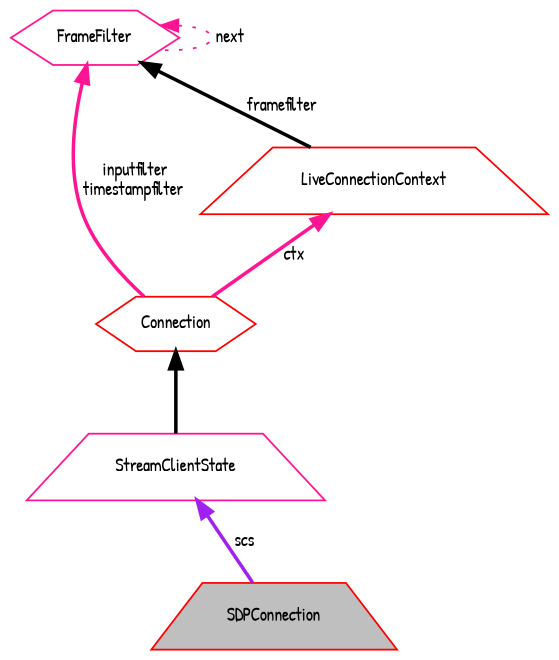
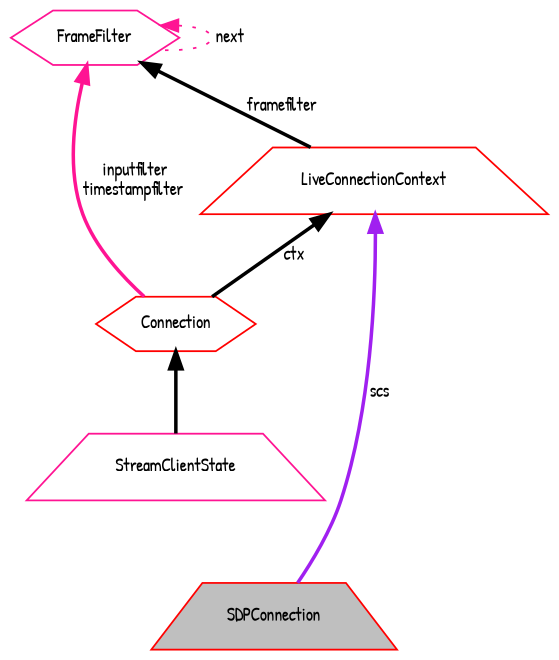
(263, 261) -> (263, 261)
(230, 549) -> (361, 414)
